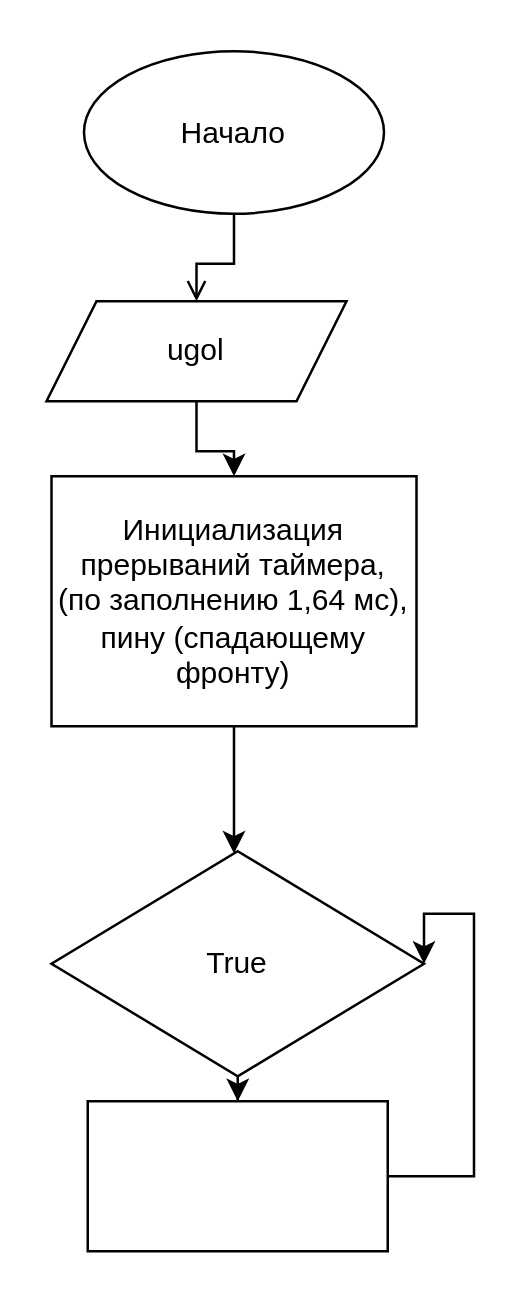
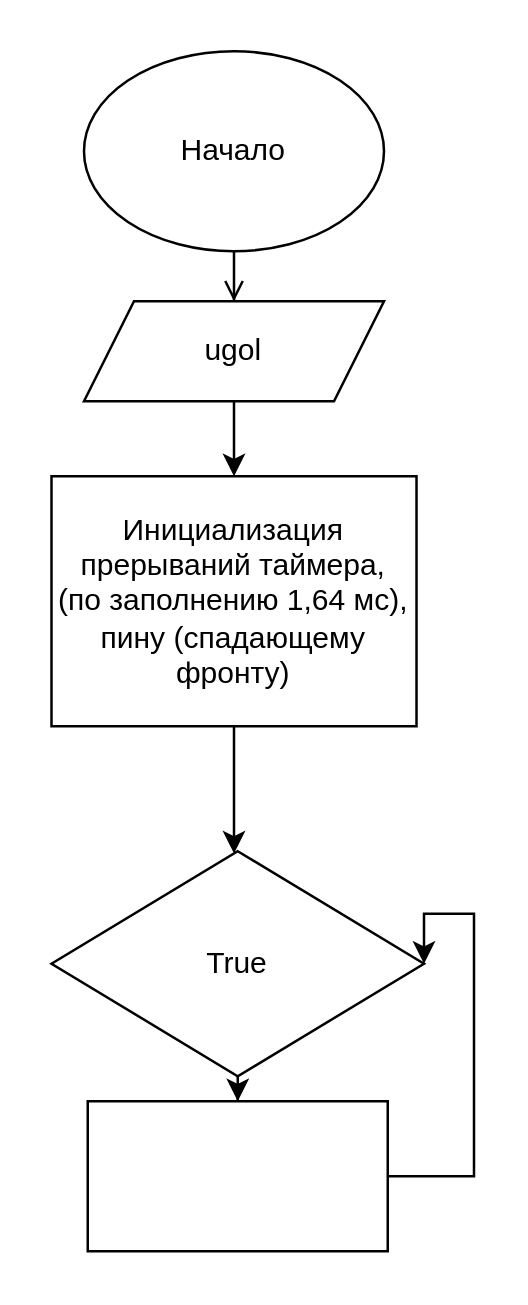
(234, 133) -> (234, 151)
(196, 351) -> (234, 351)
